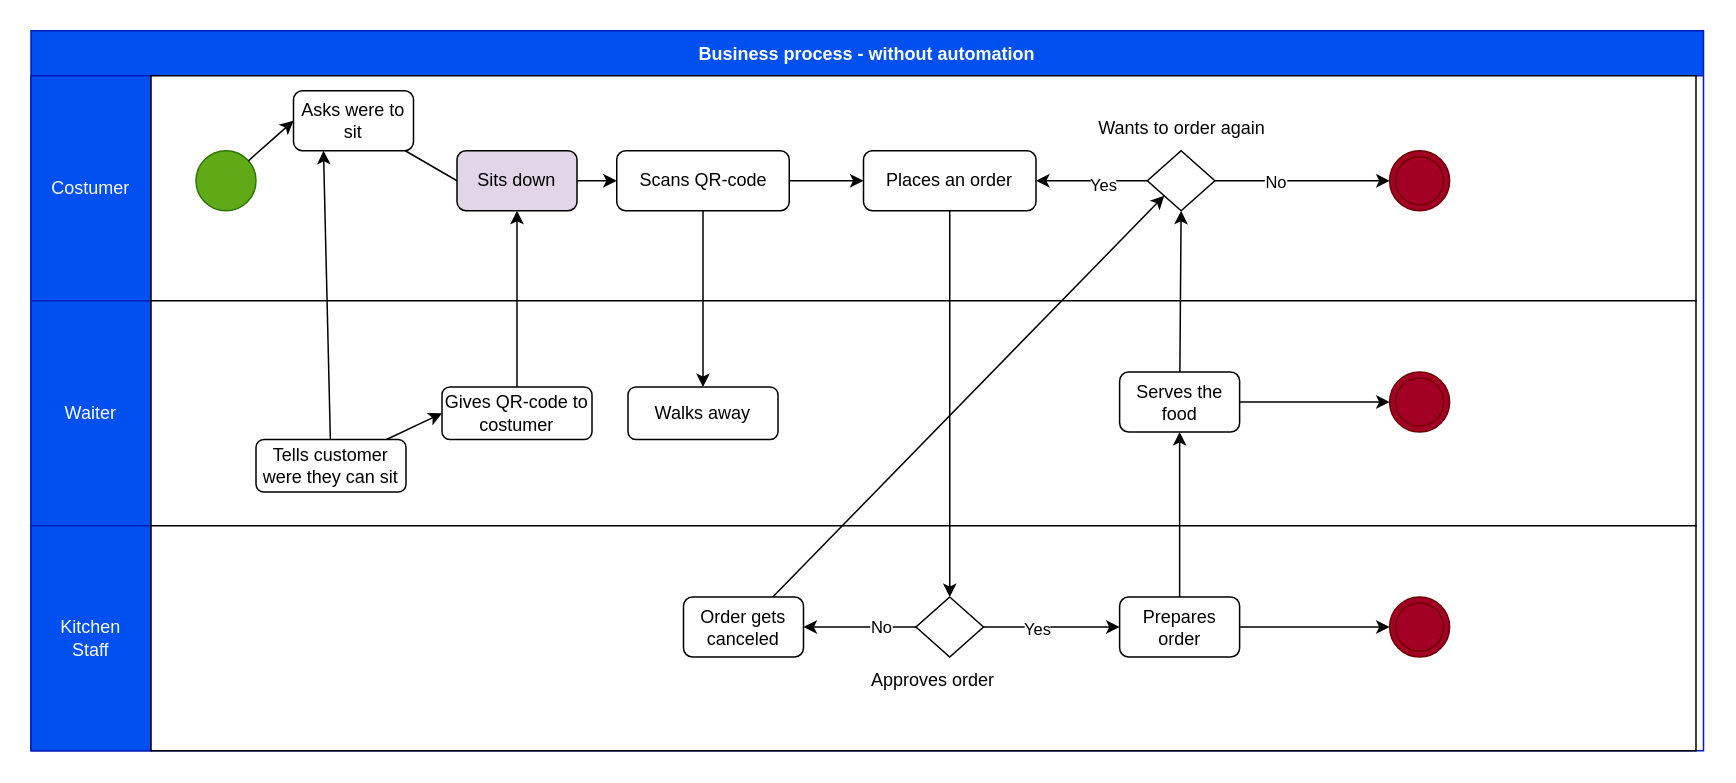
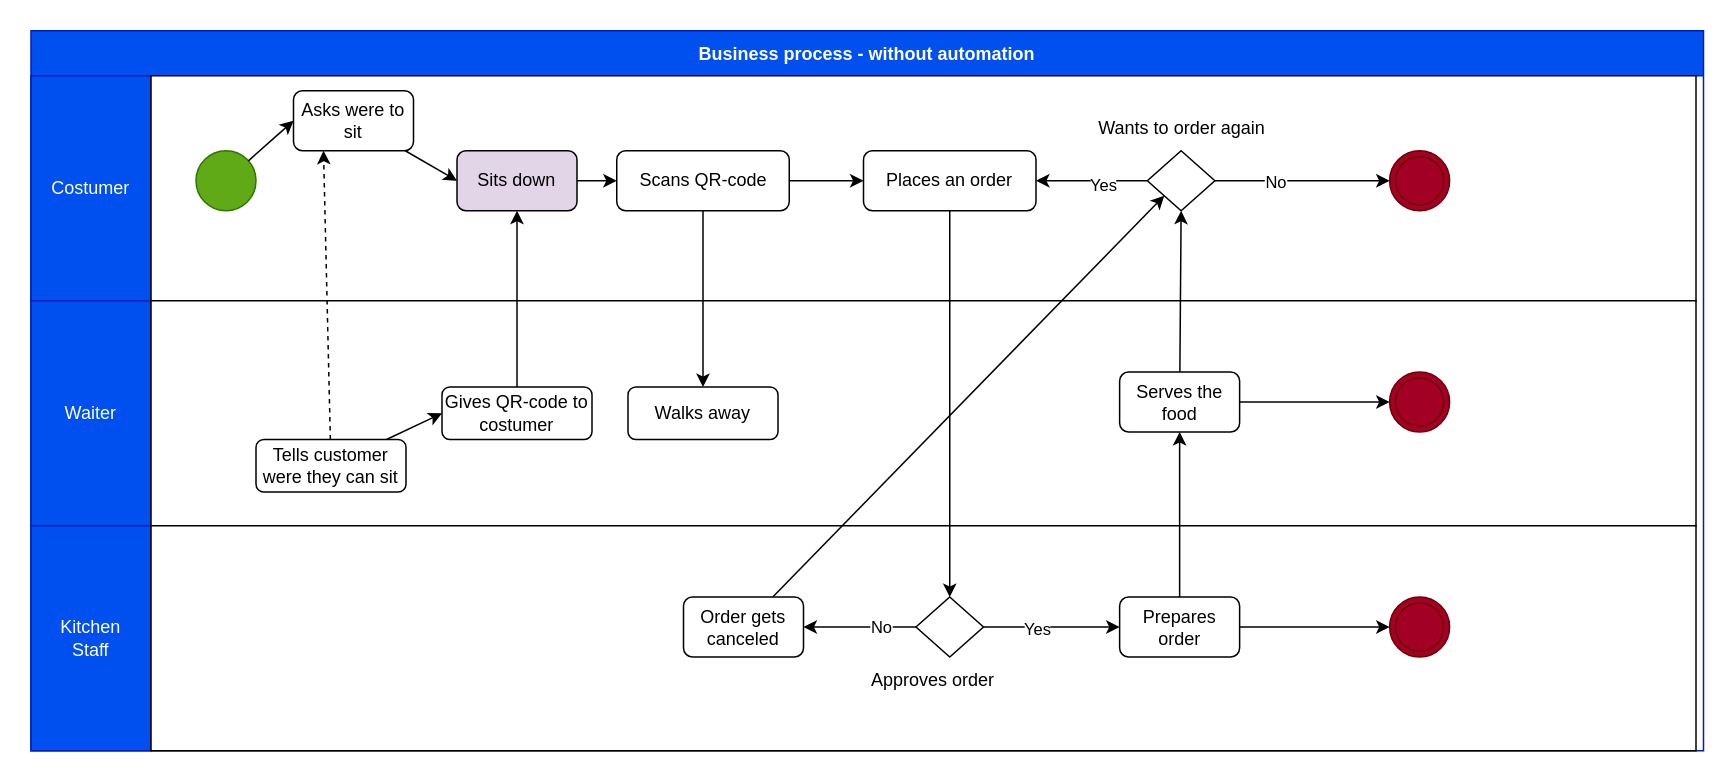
(450, 177) -> (447, 175)
(327, 298) -> (327, 298)
